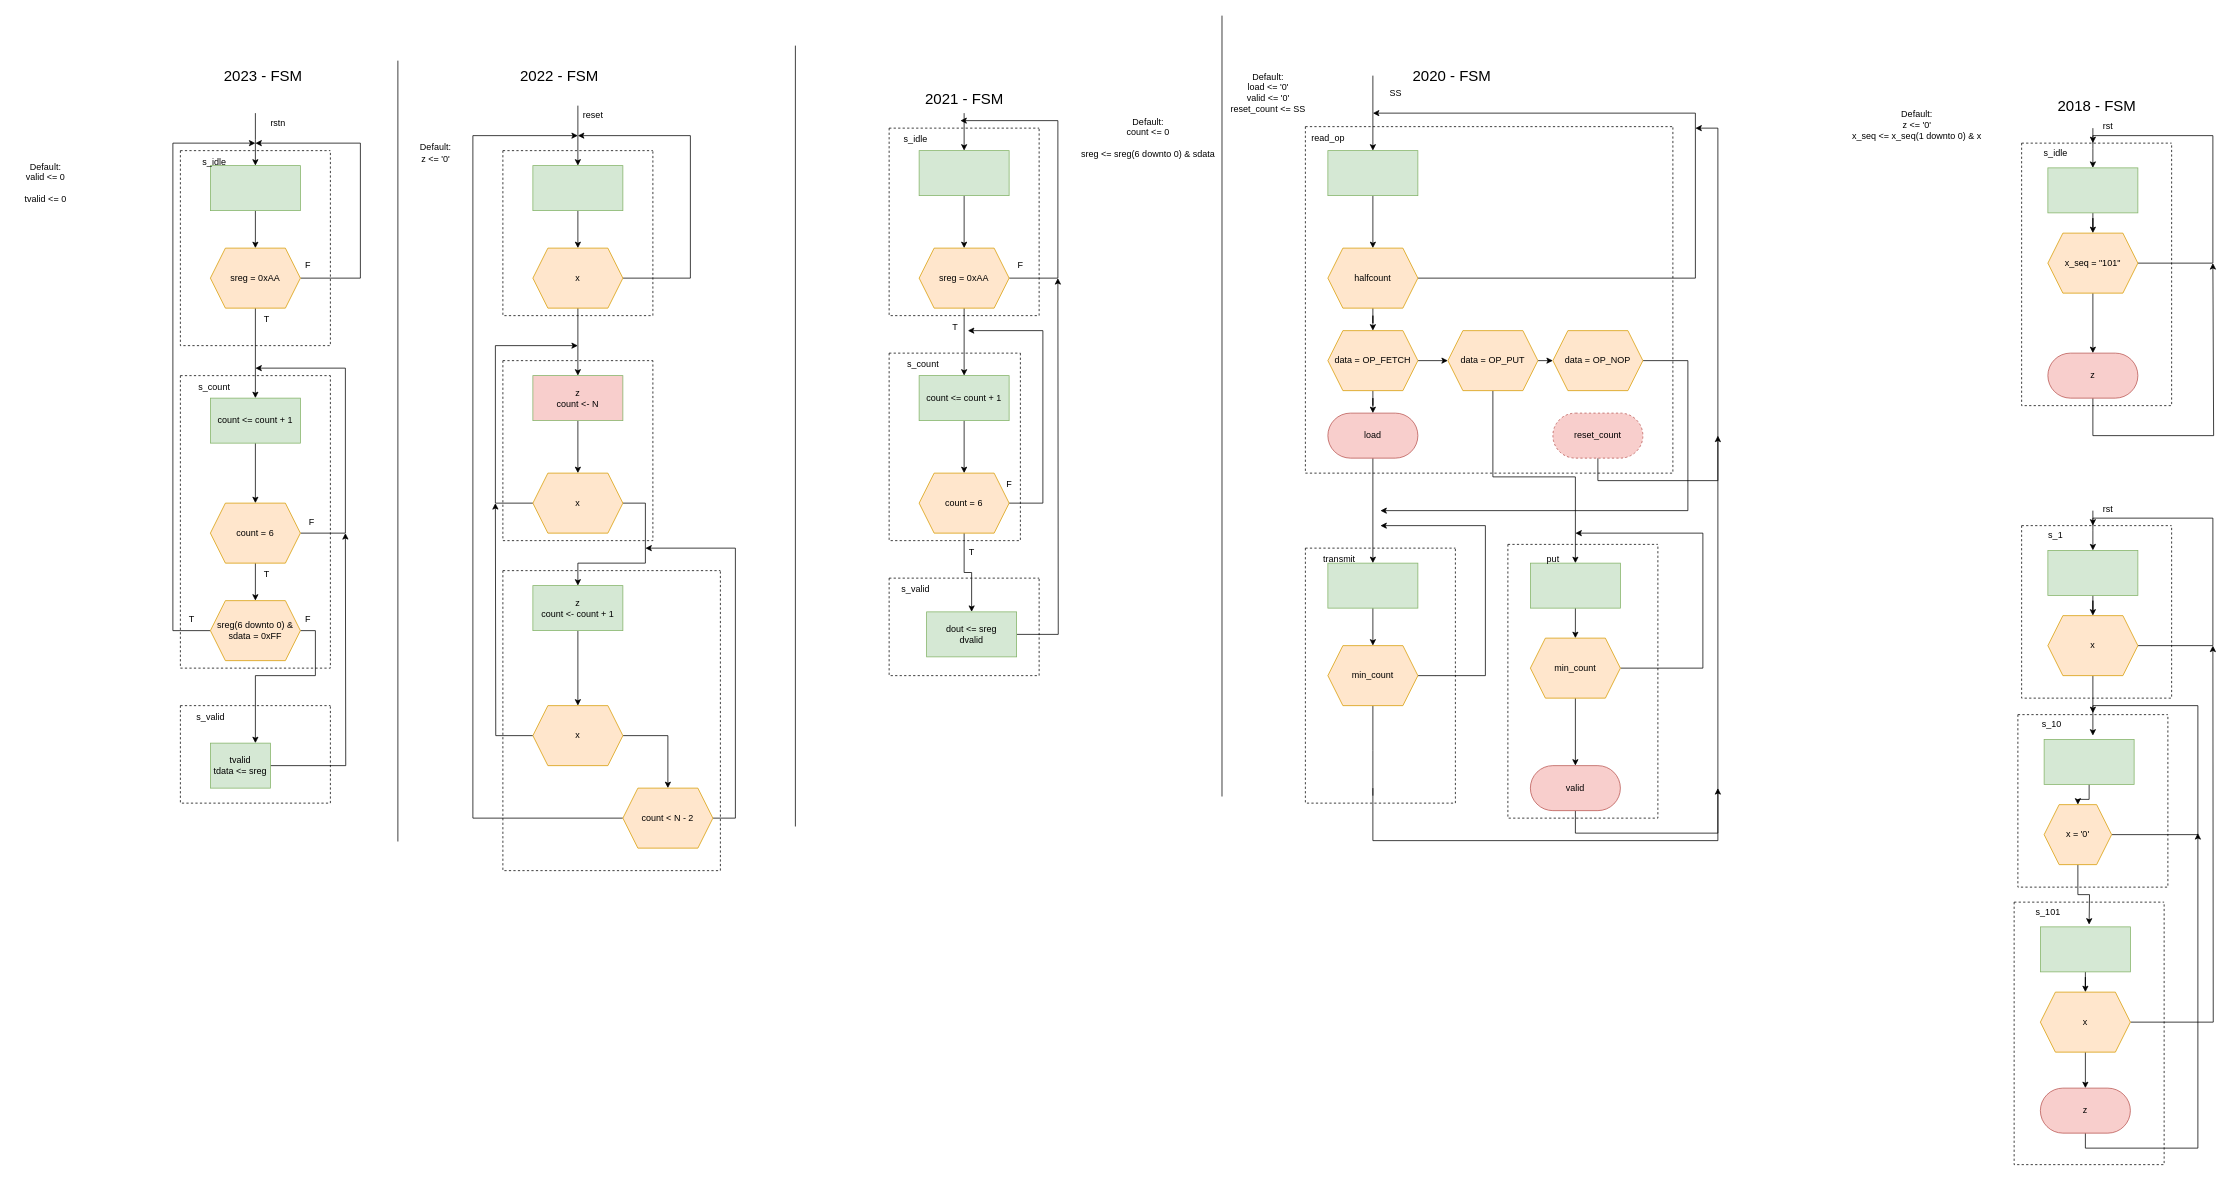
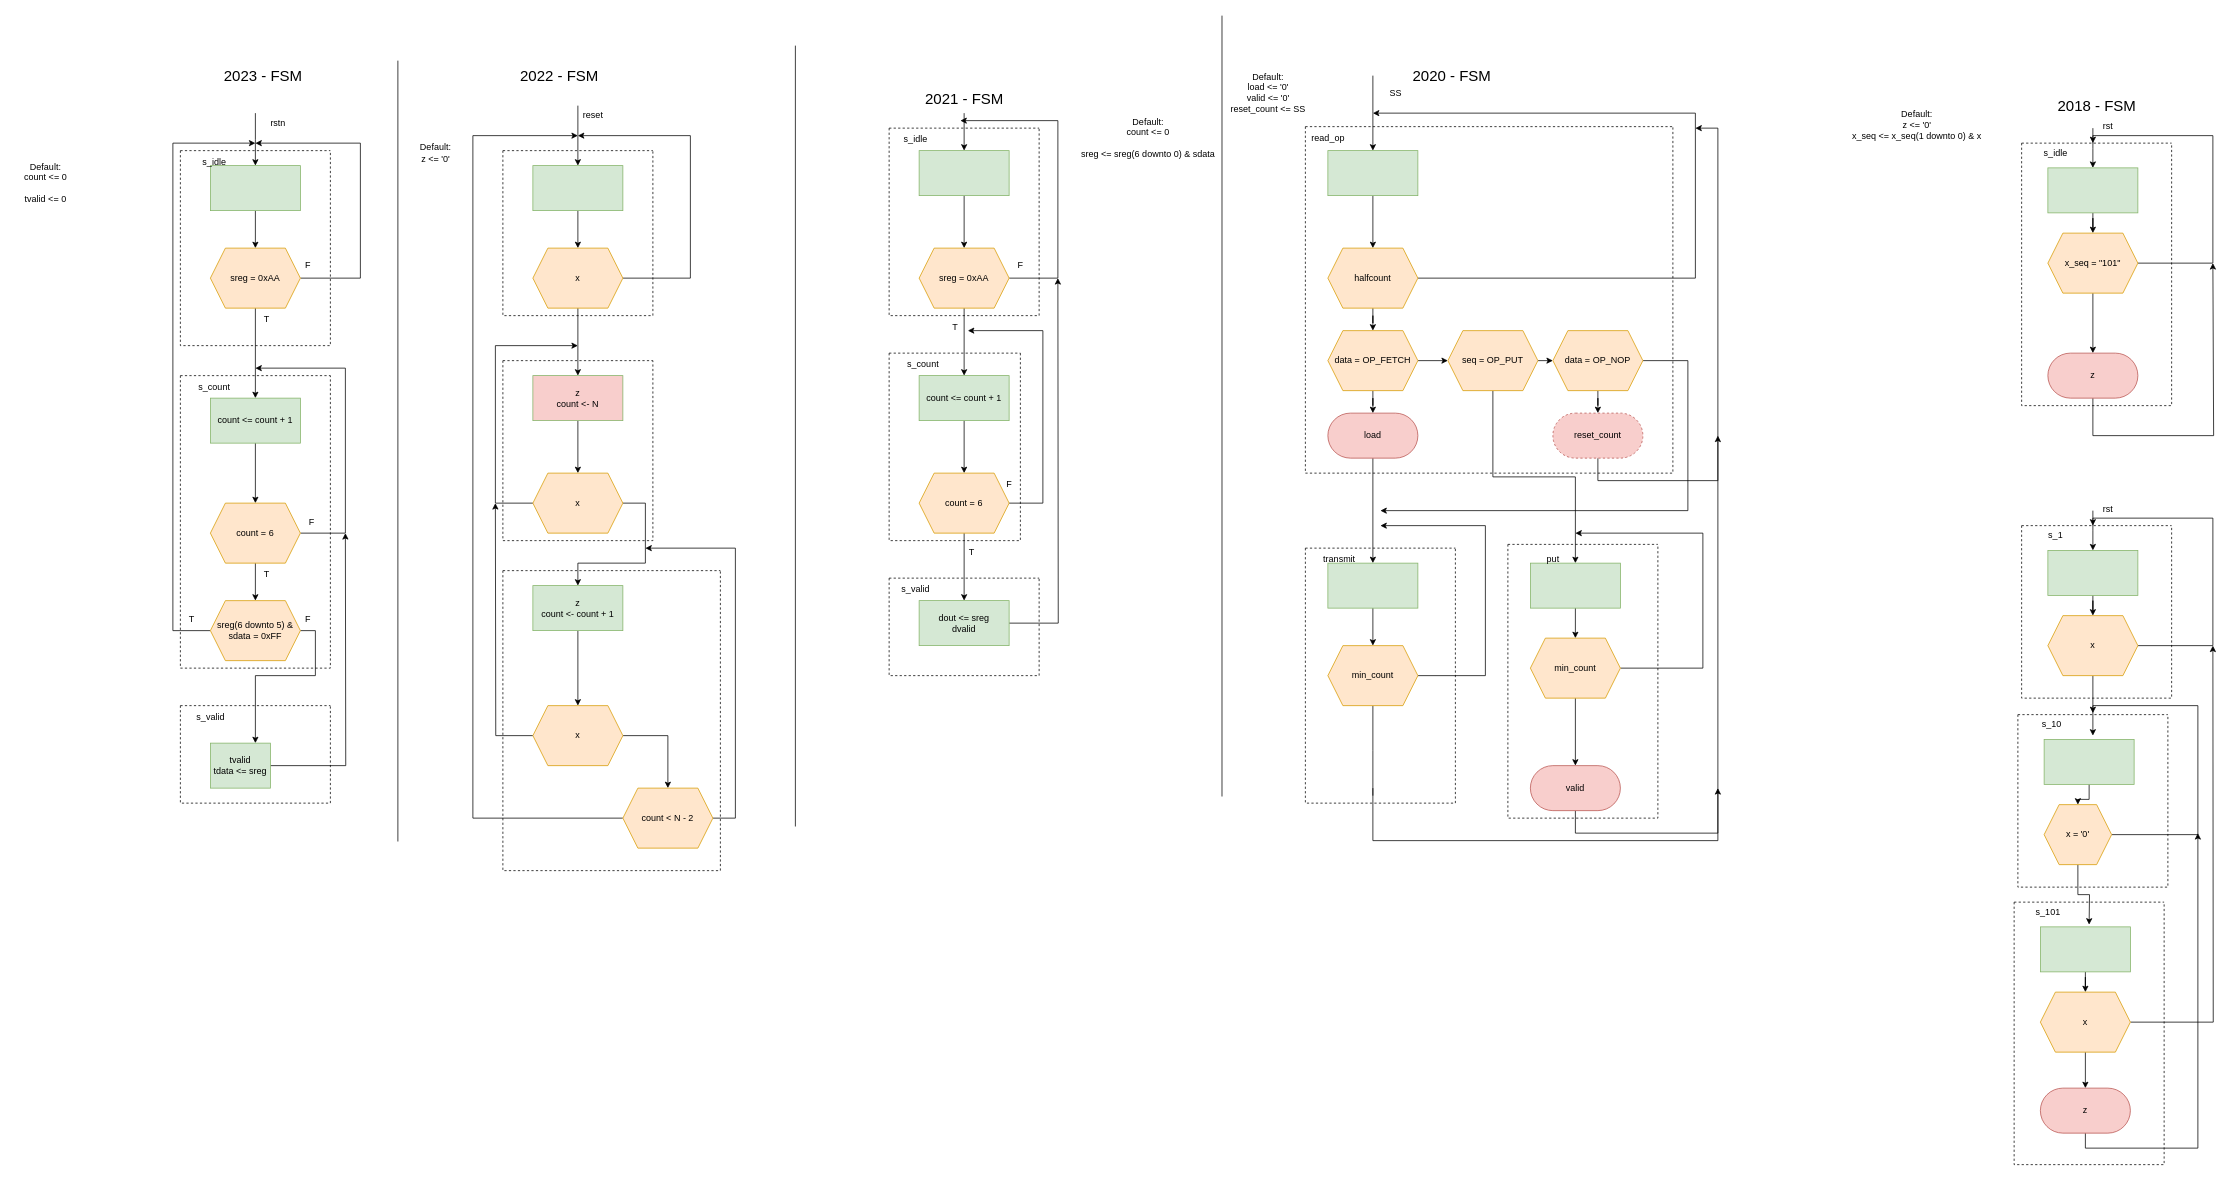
(46, 183) -> (46, 183)
(1493, 360) -> (1493, 360)
none -> (1598, 401)
(255, 630) -> (255, 630)
(972, 634) -> (964, 623)
